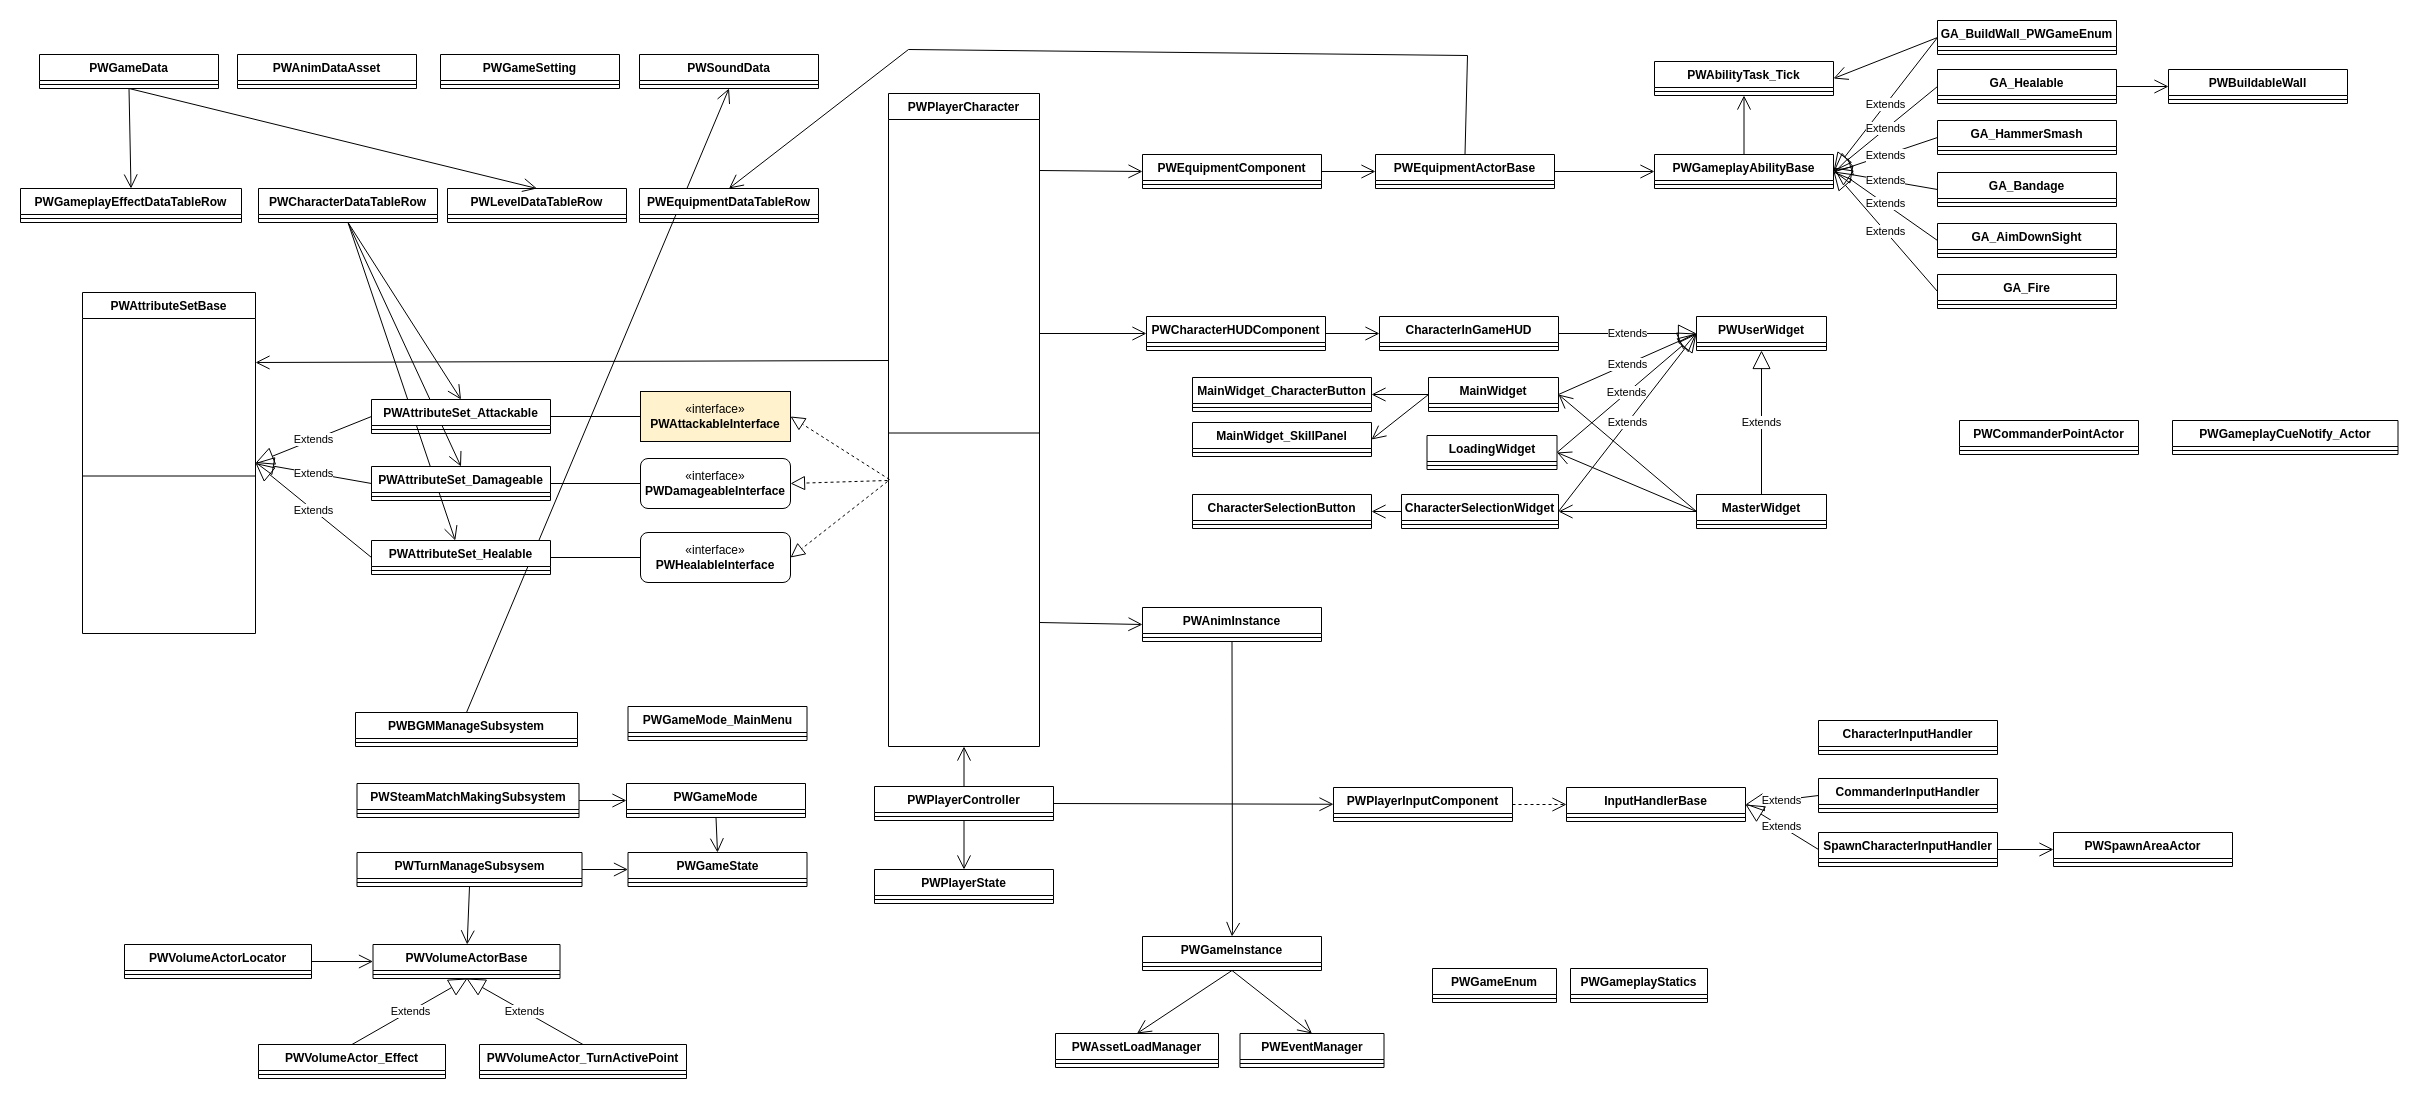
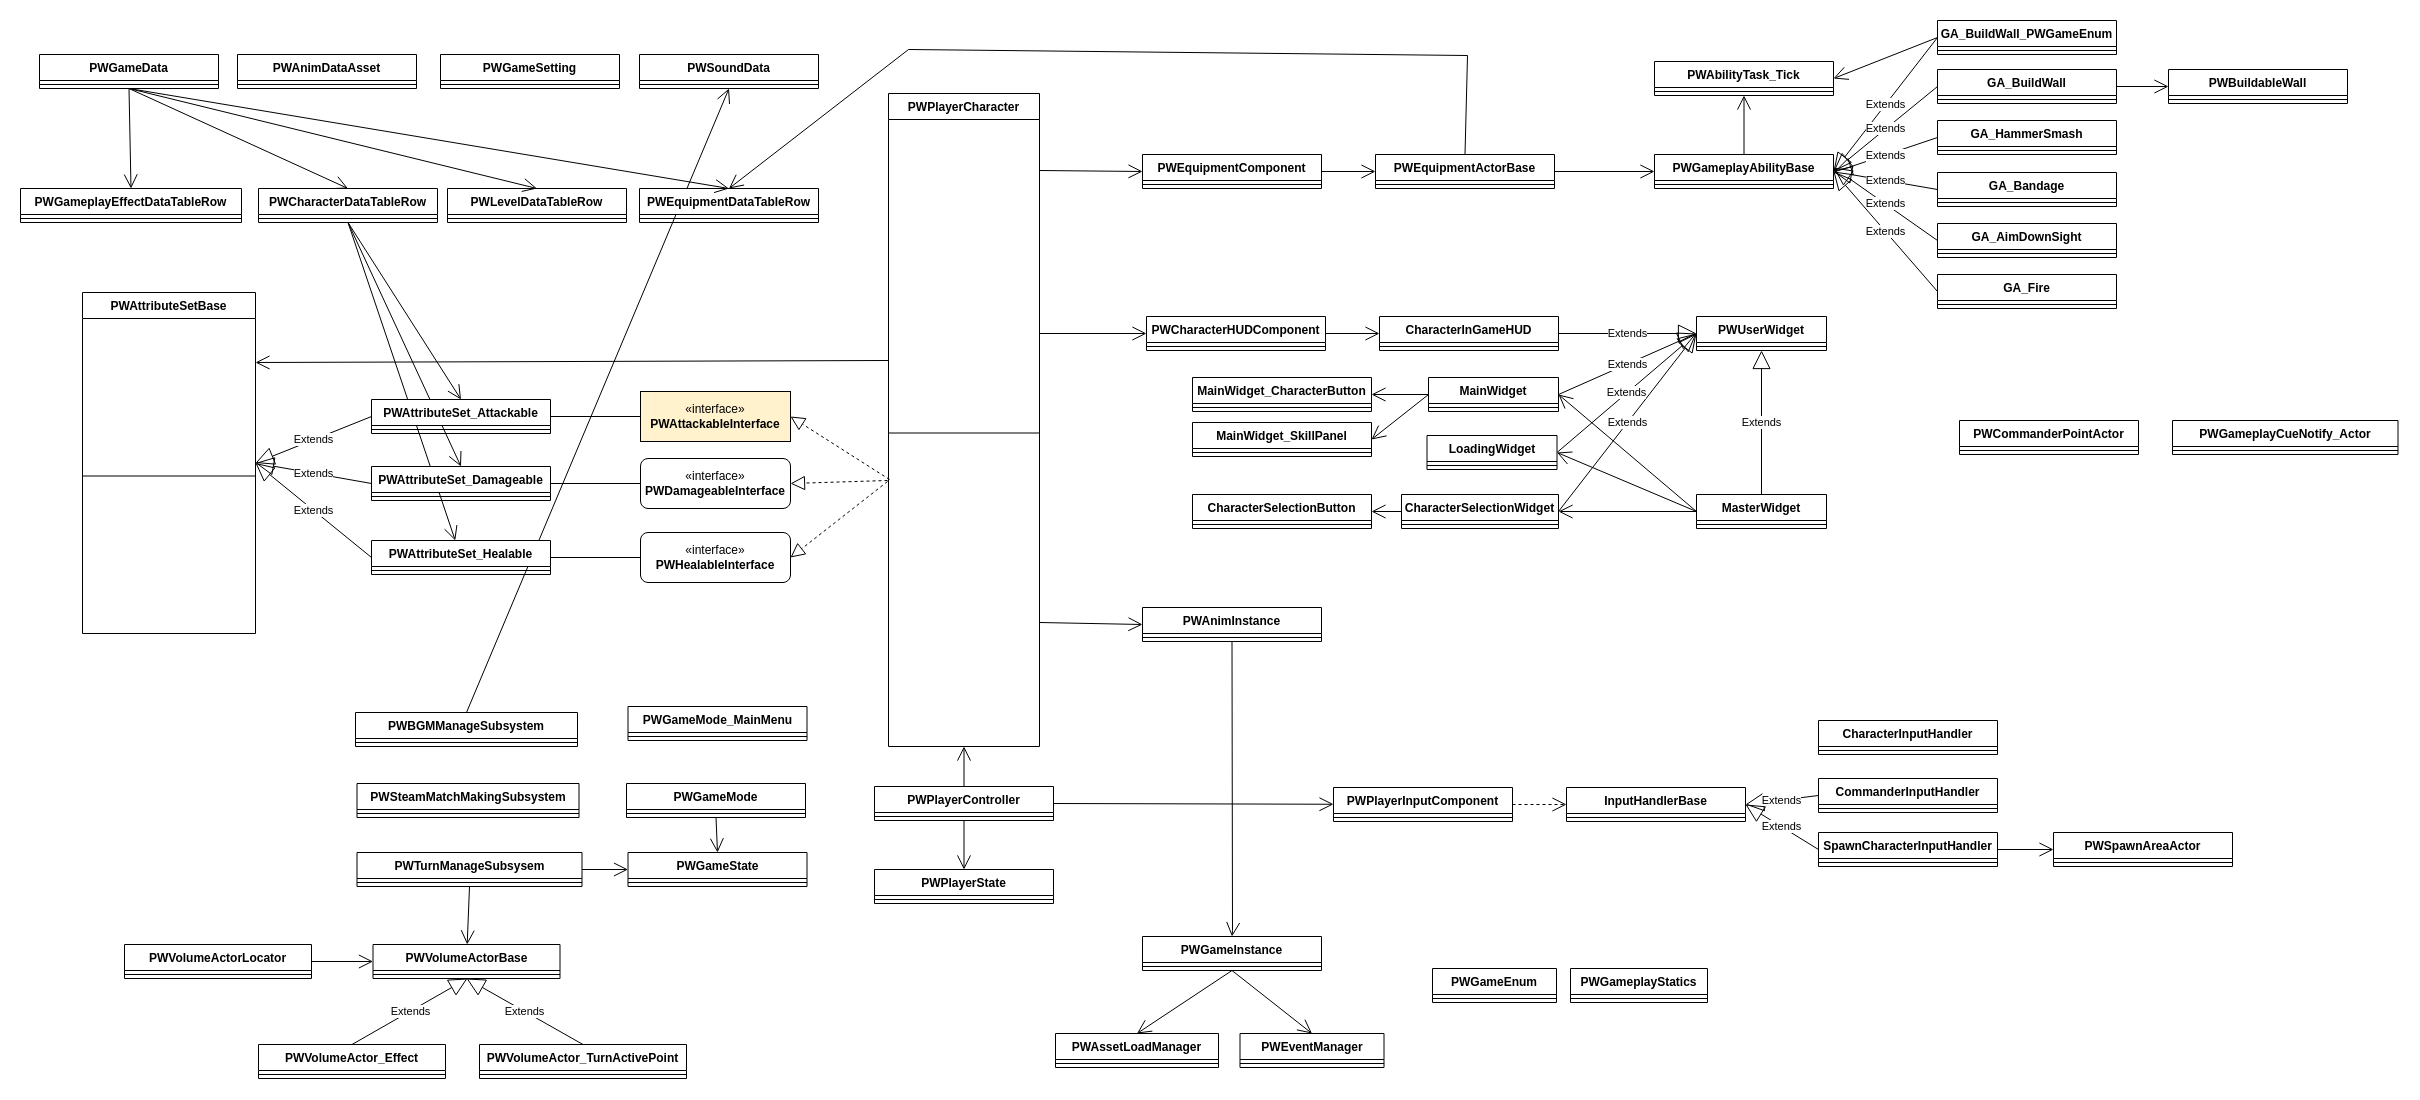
(2027, 84) -> (2027, 84)
none -> (238, 138)
none -> (436, 140)
(601, 801) -> none
